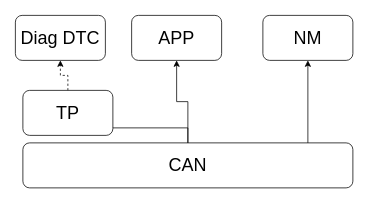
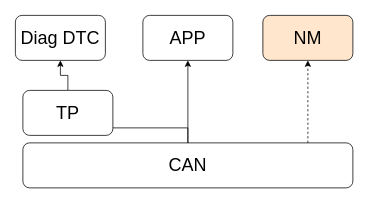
(177, 38) -> (188, 38)
(308, 38) -> (308, 38)
(67, 75) -> (67, 75)
(308, 104) -> (308, 104)
